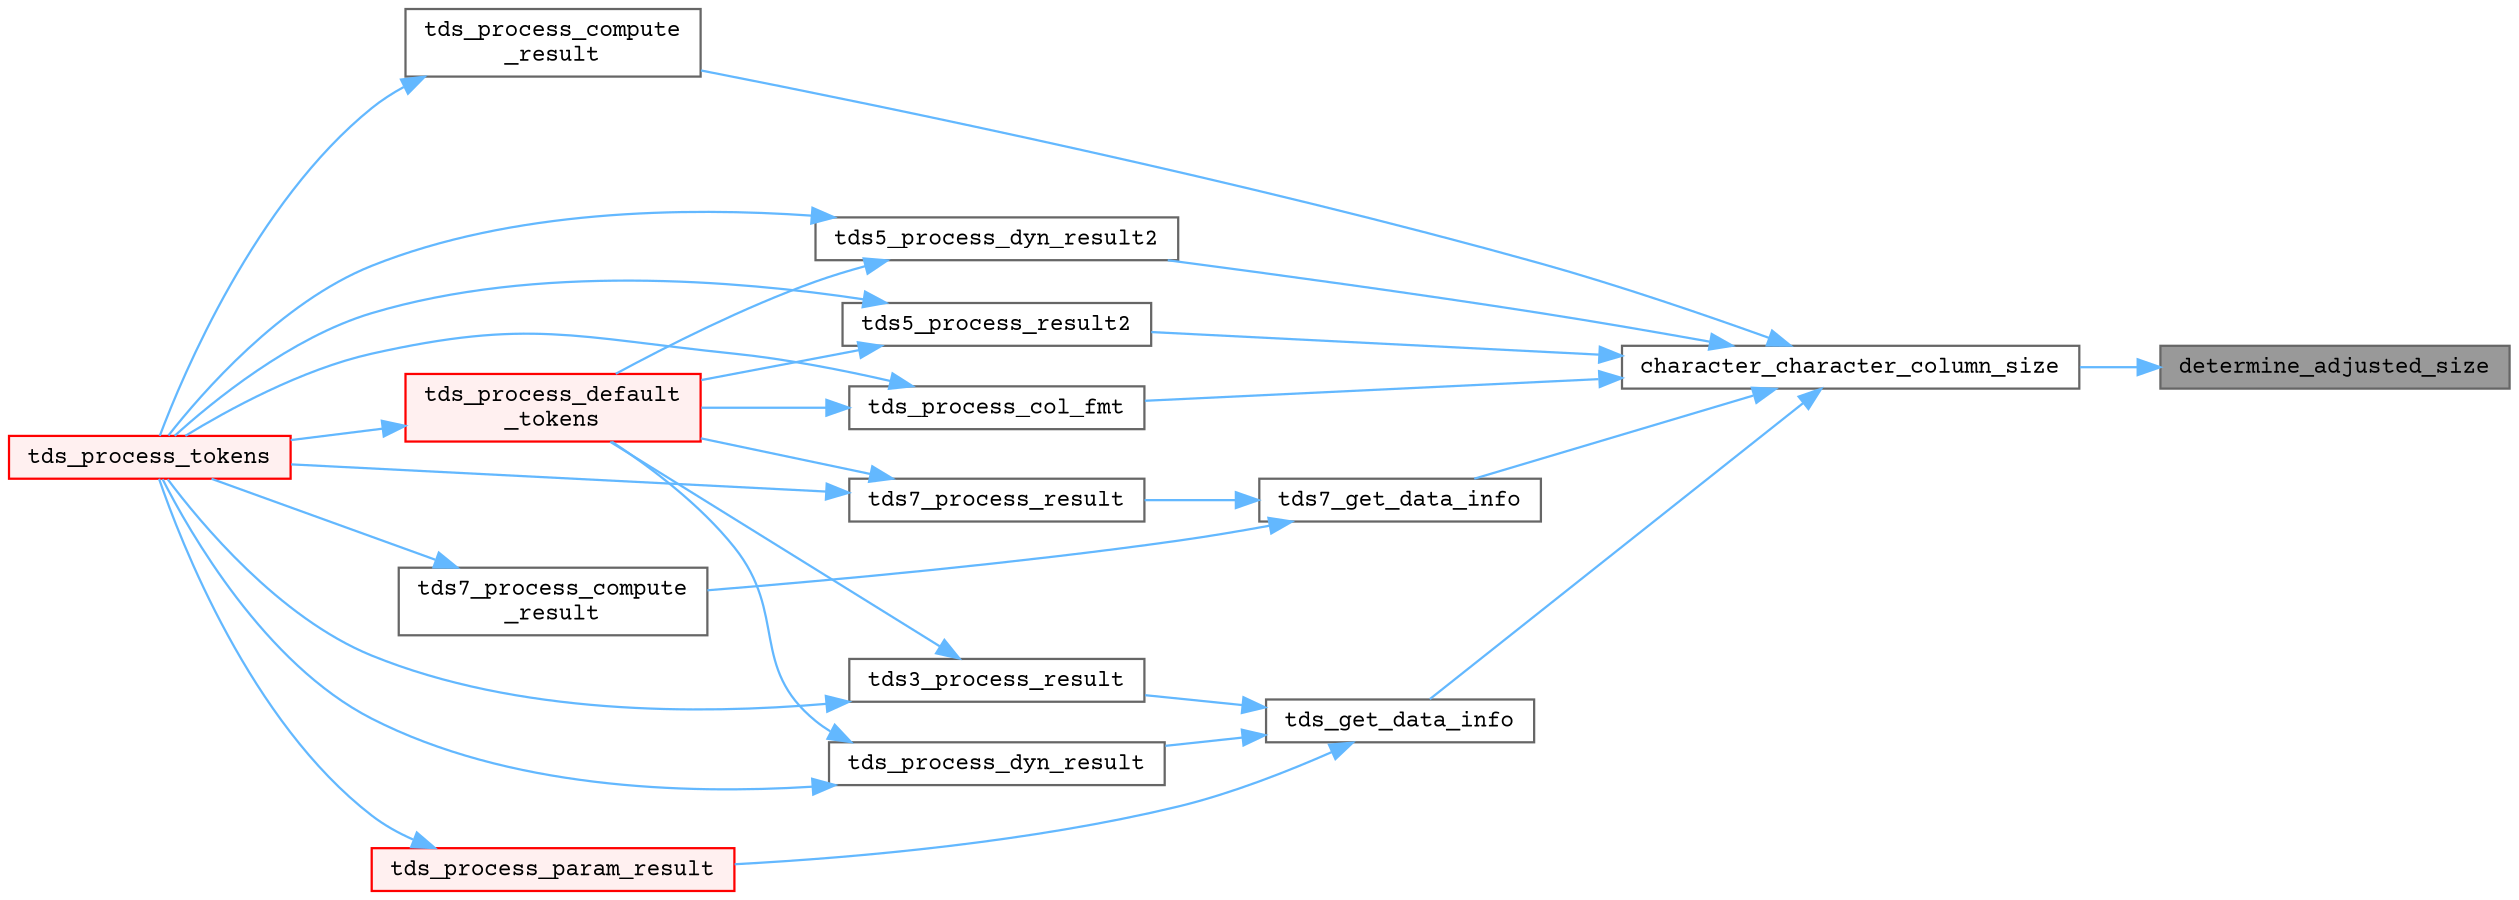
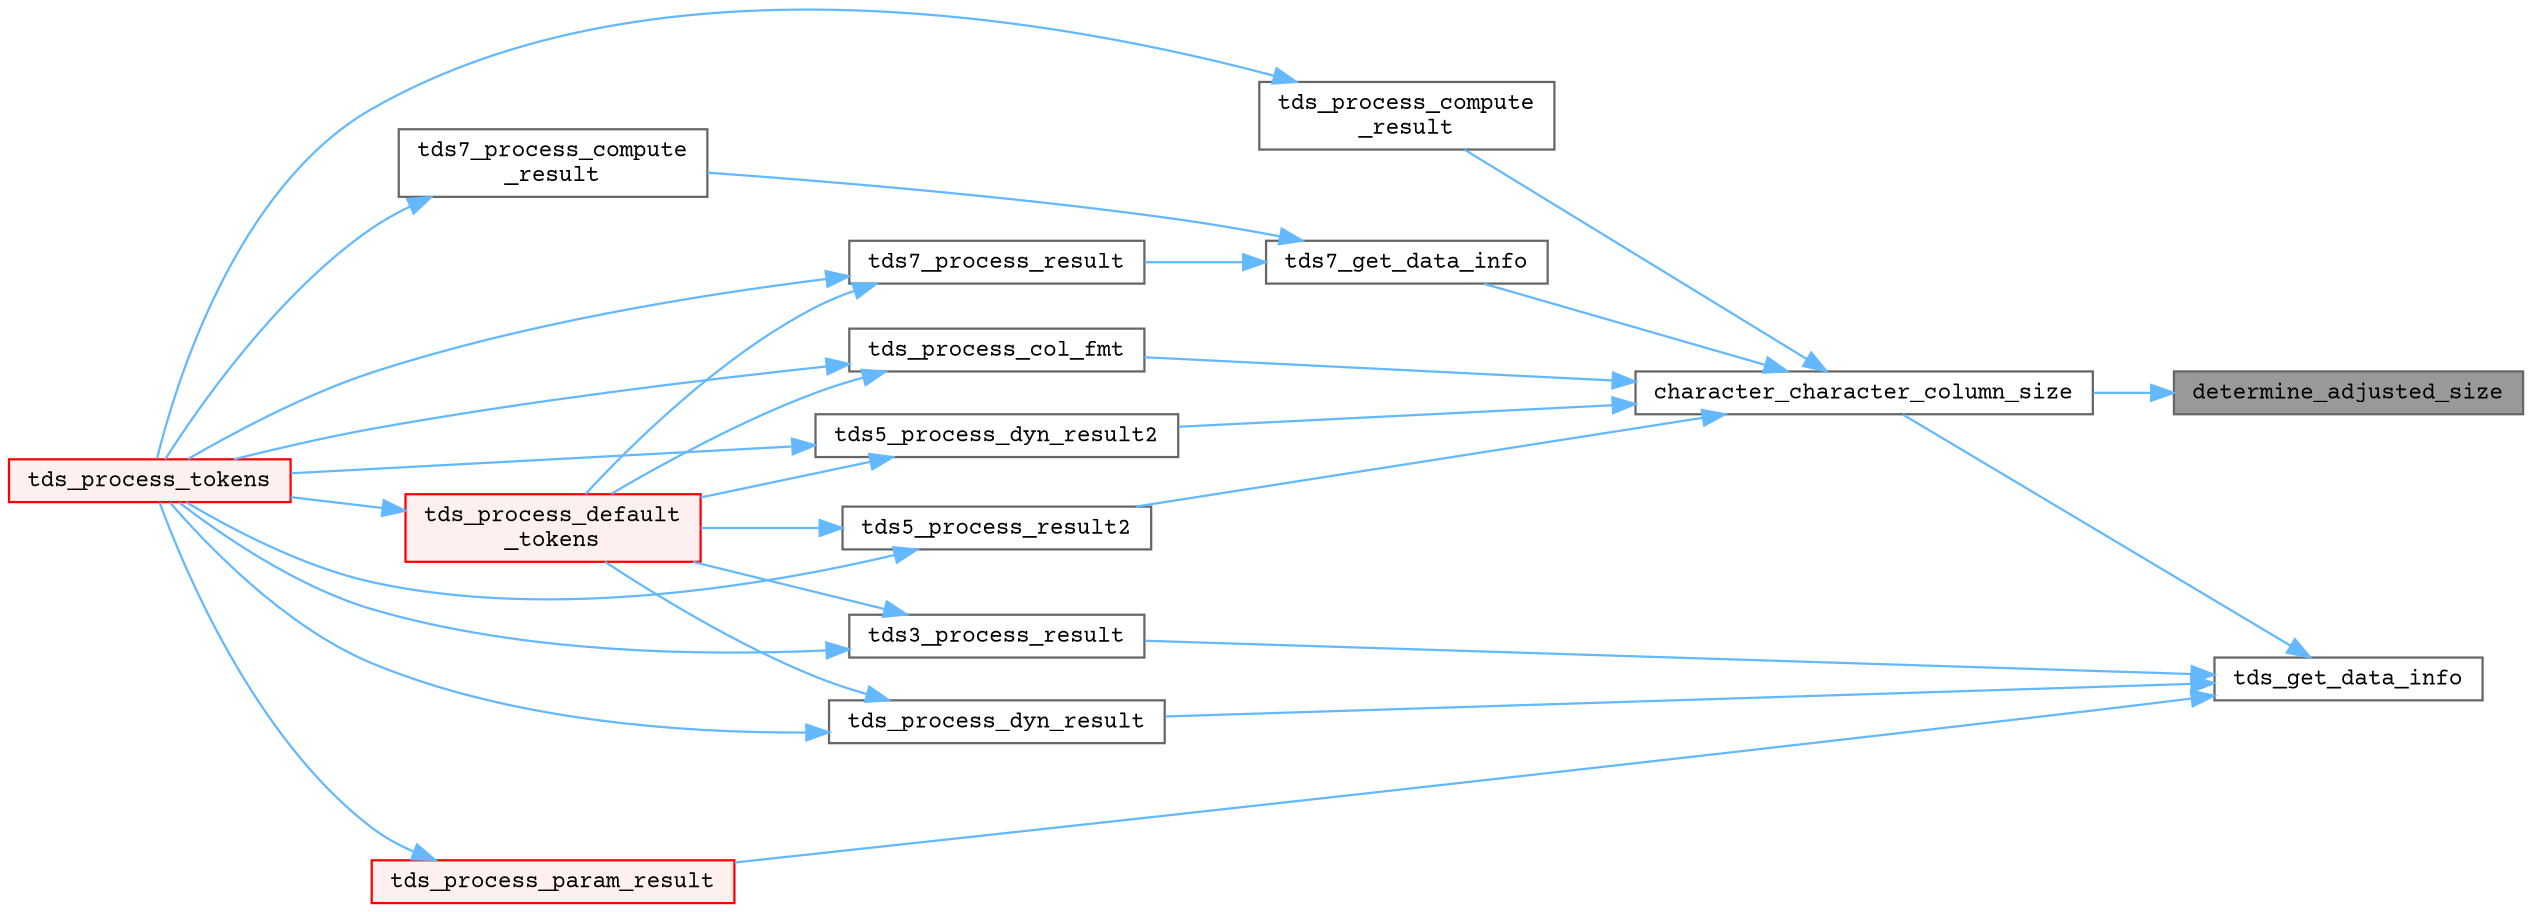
(1617, 551) -> (2097, 530)
